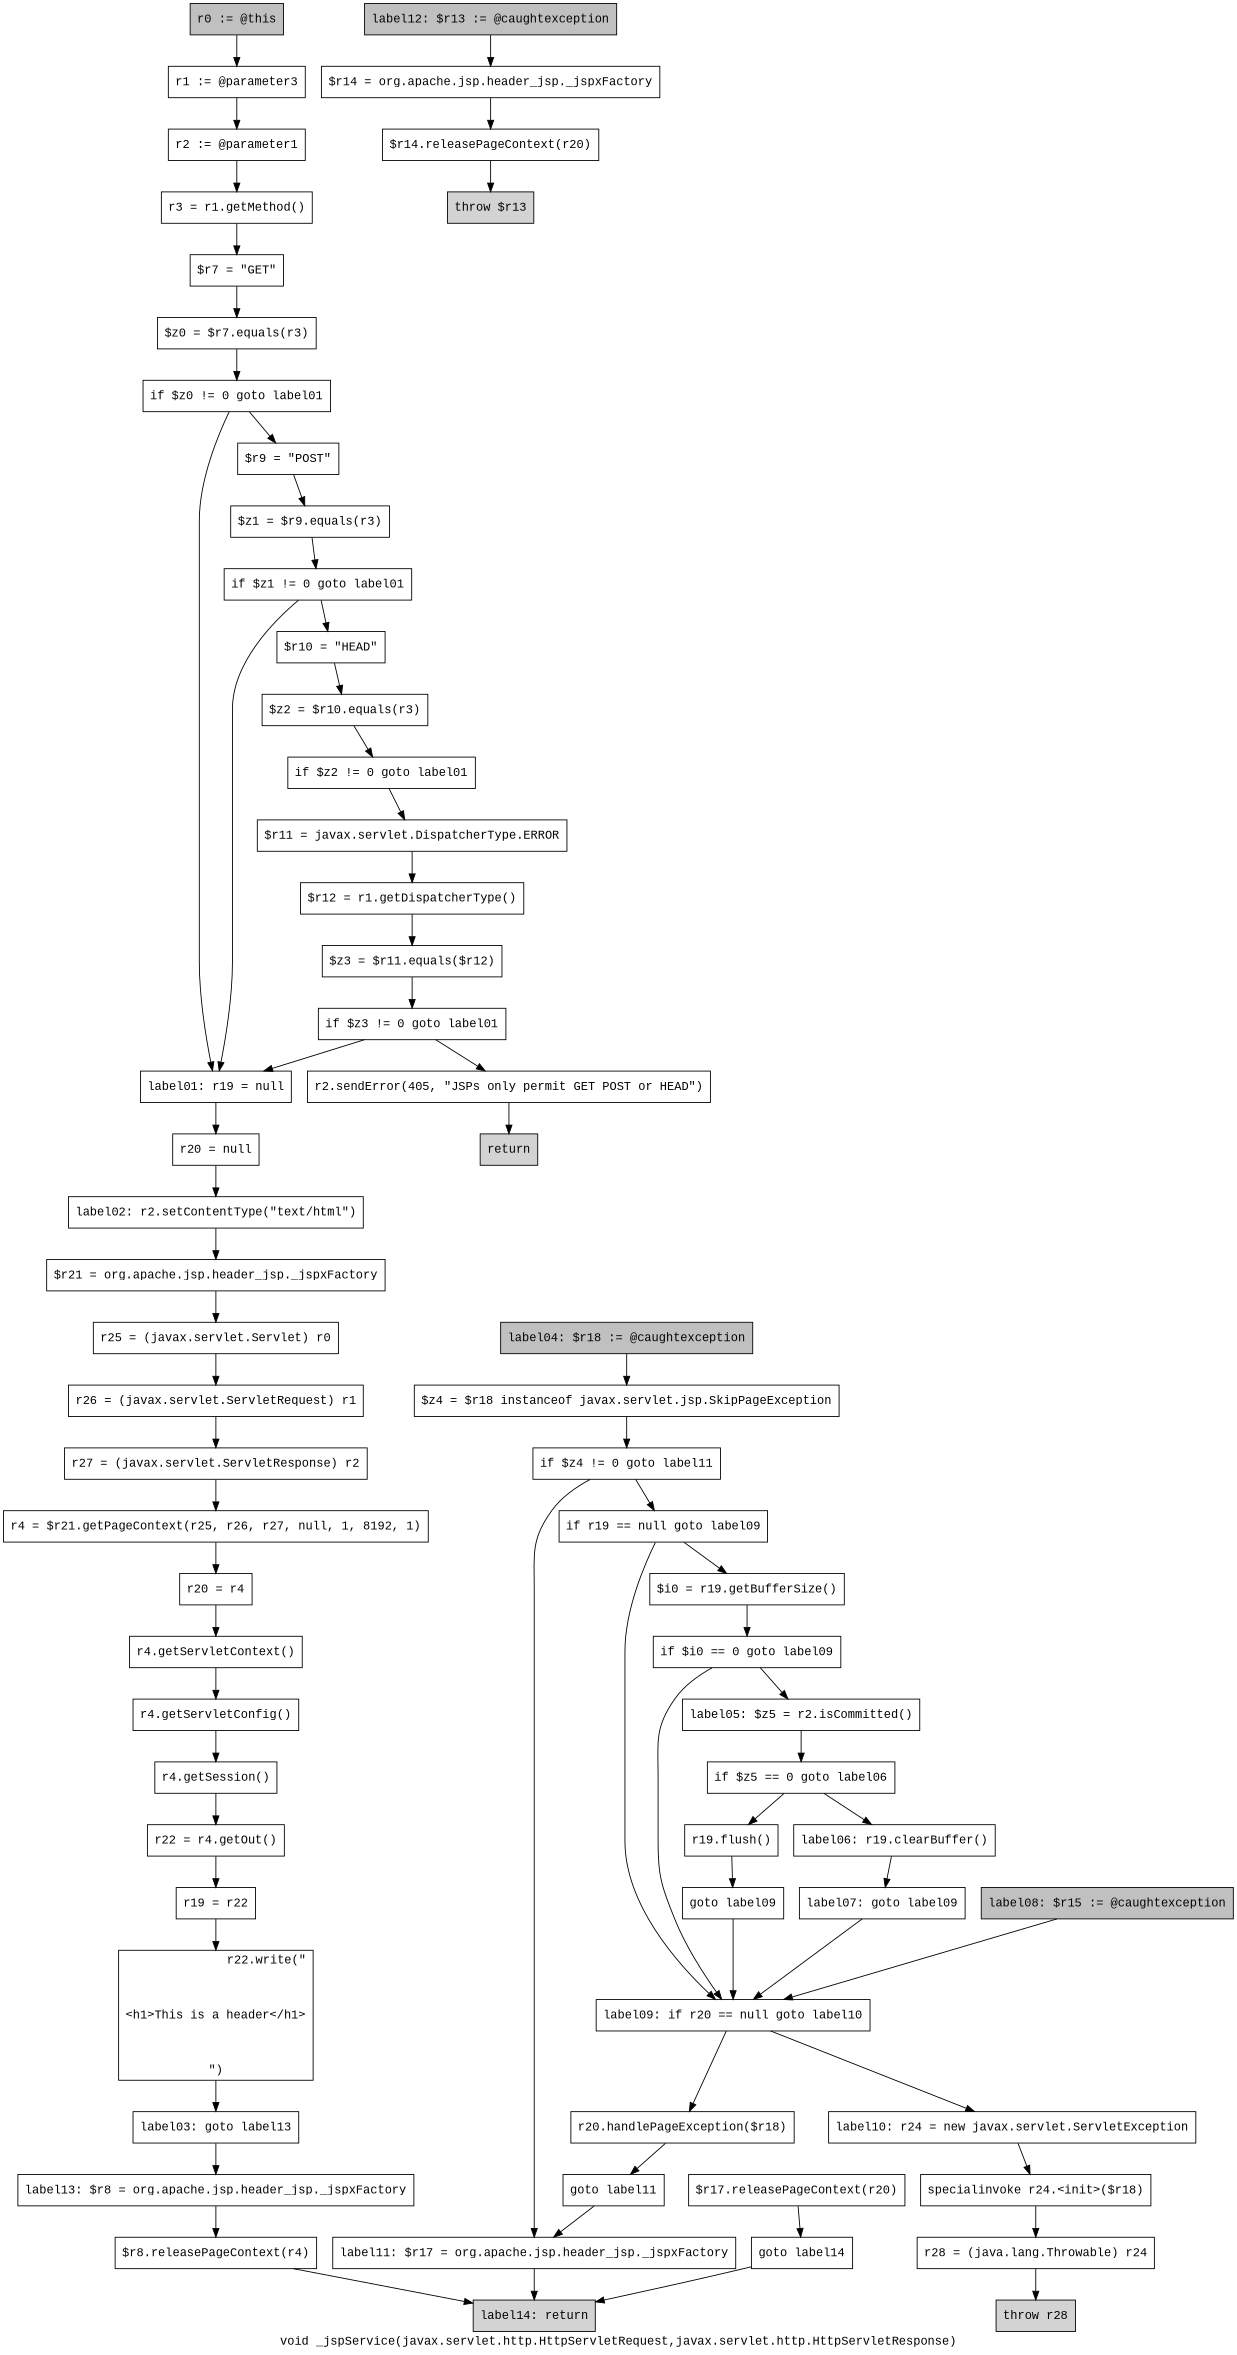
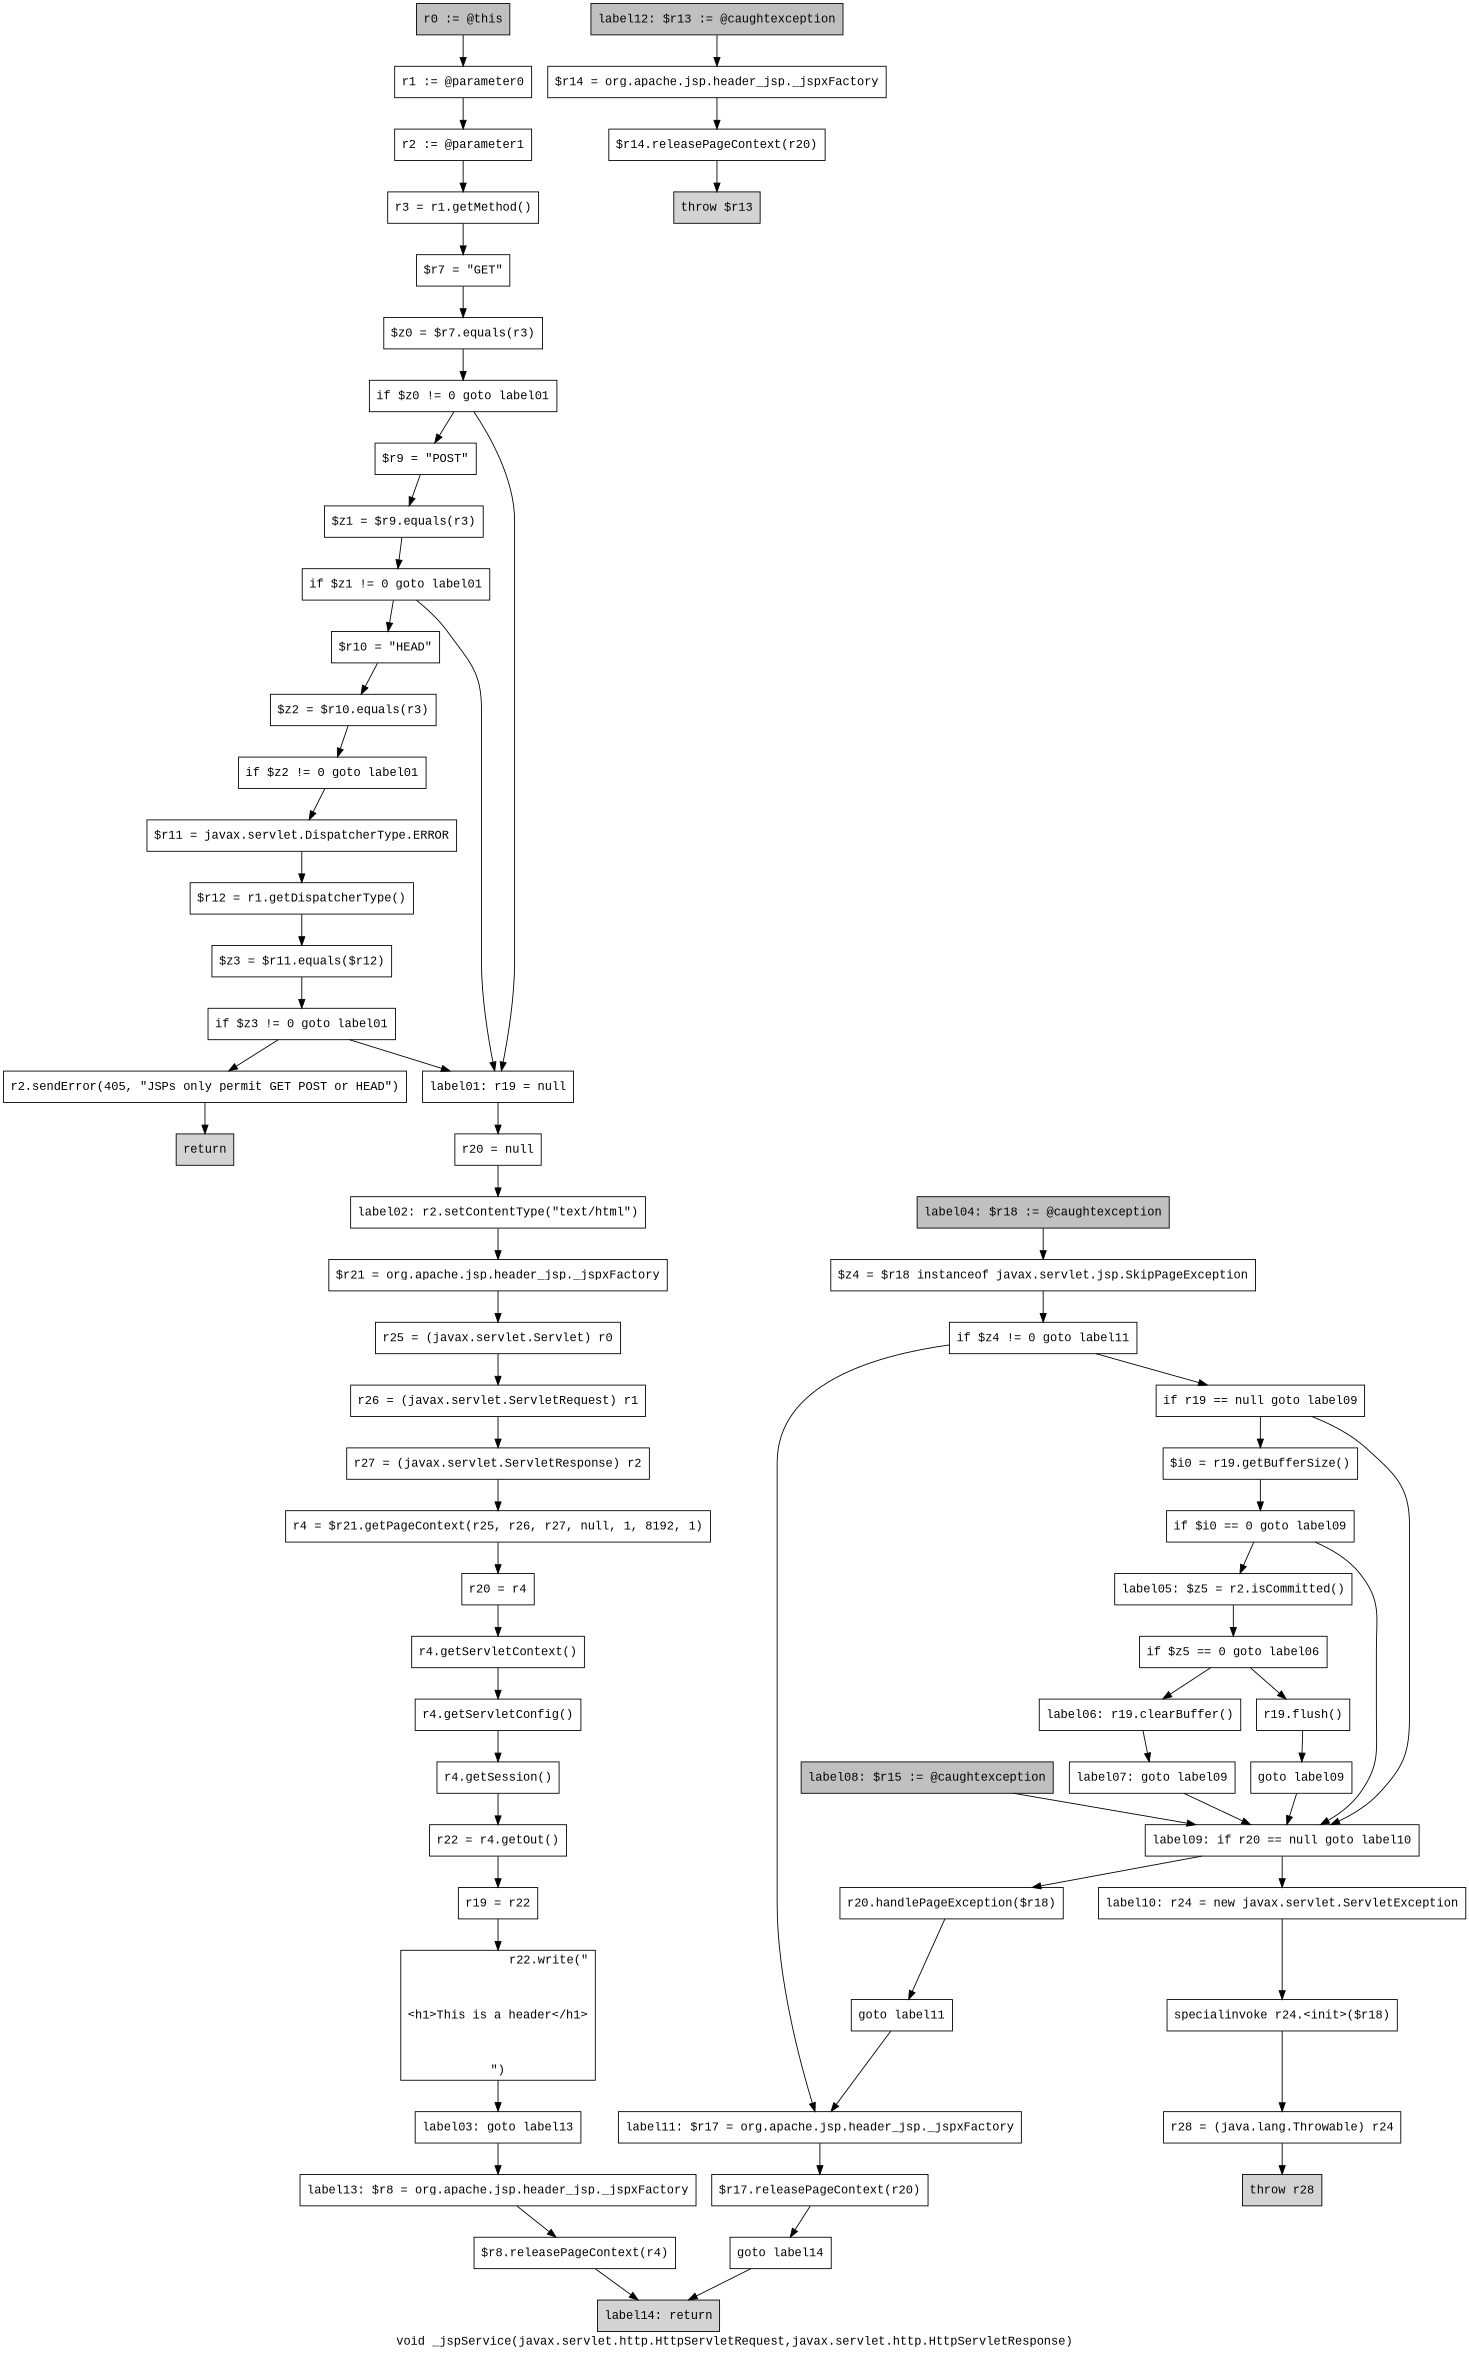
(237, 82) -> (463, 82)
(534, 2280) -> (820, 2154)
